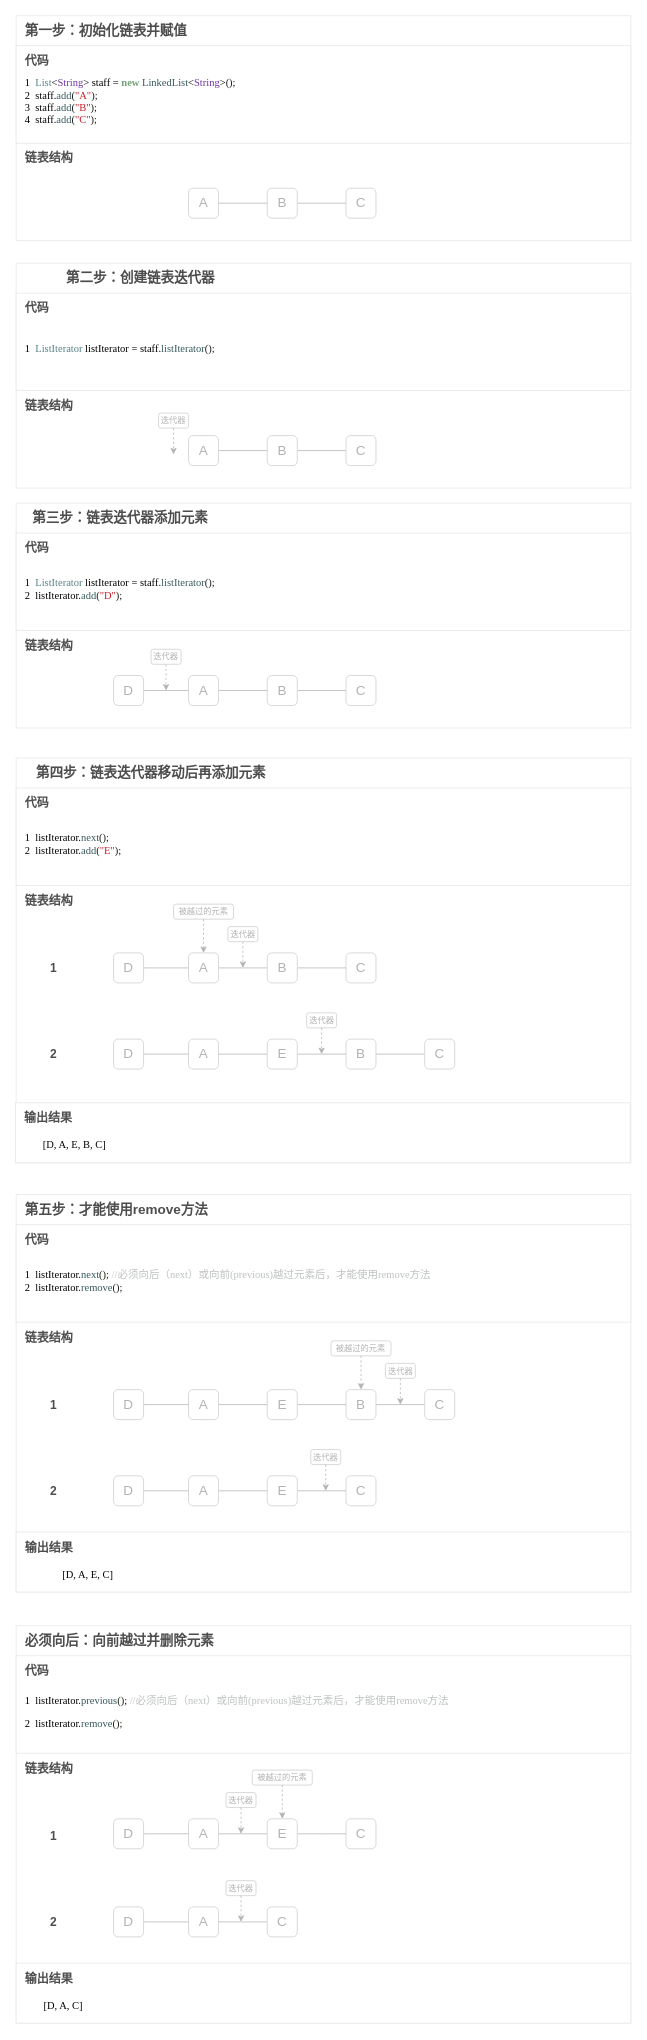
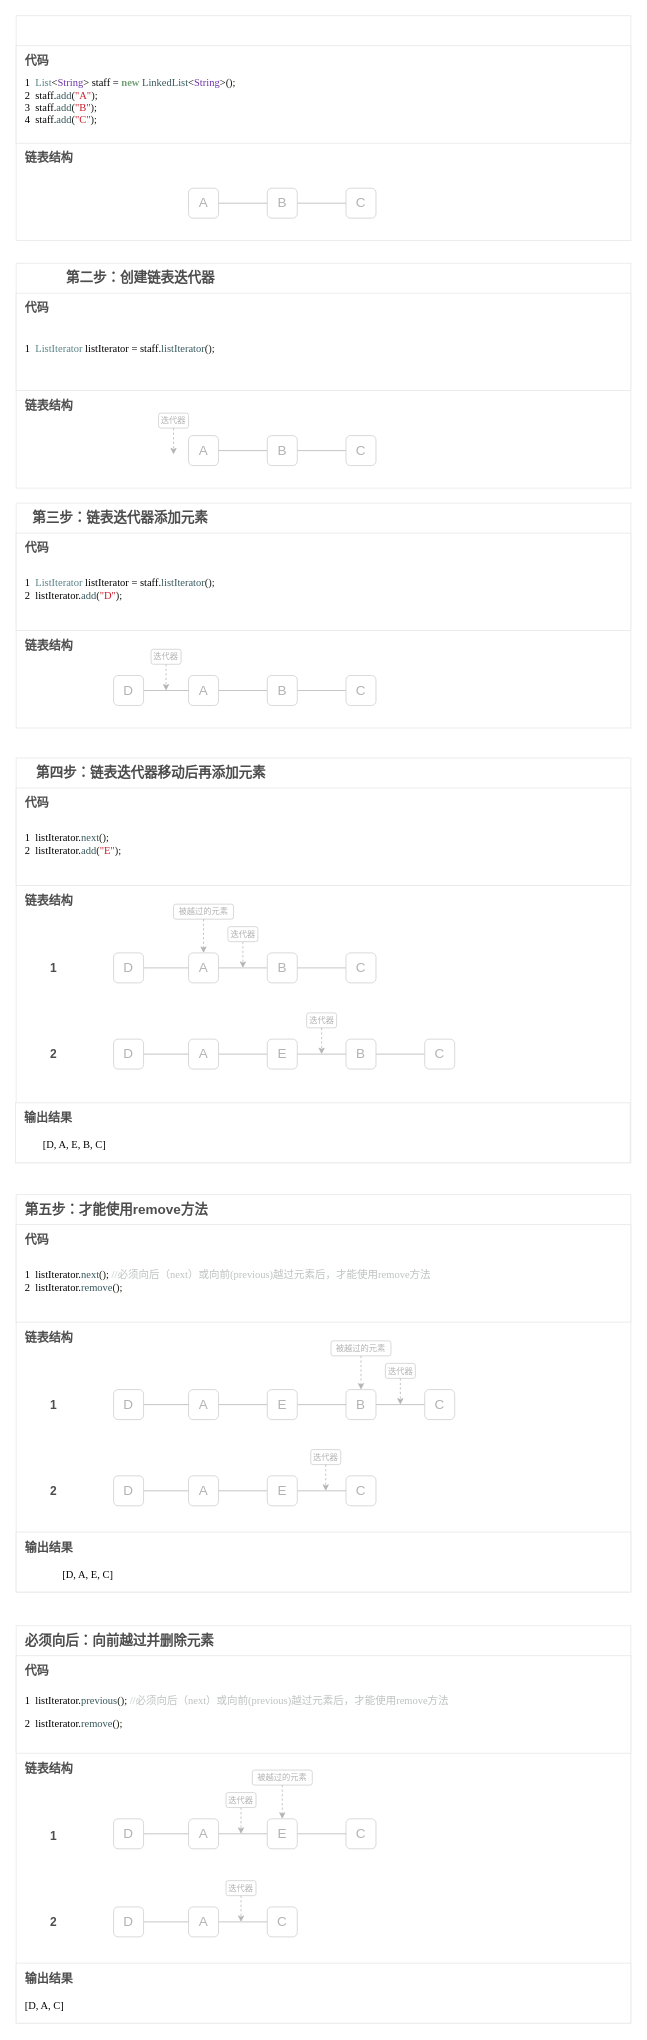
(114, 30) -> none
(320, 2005) -> (301, 2005)
